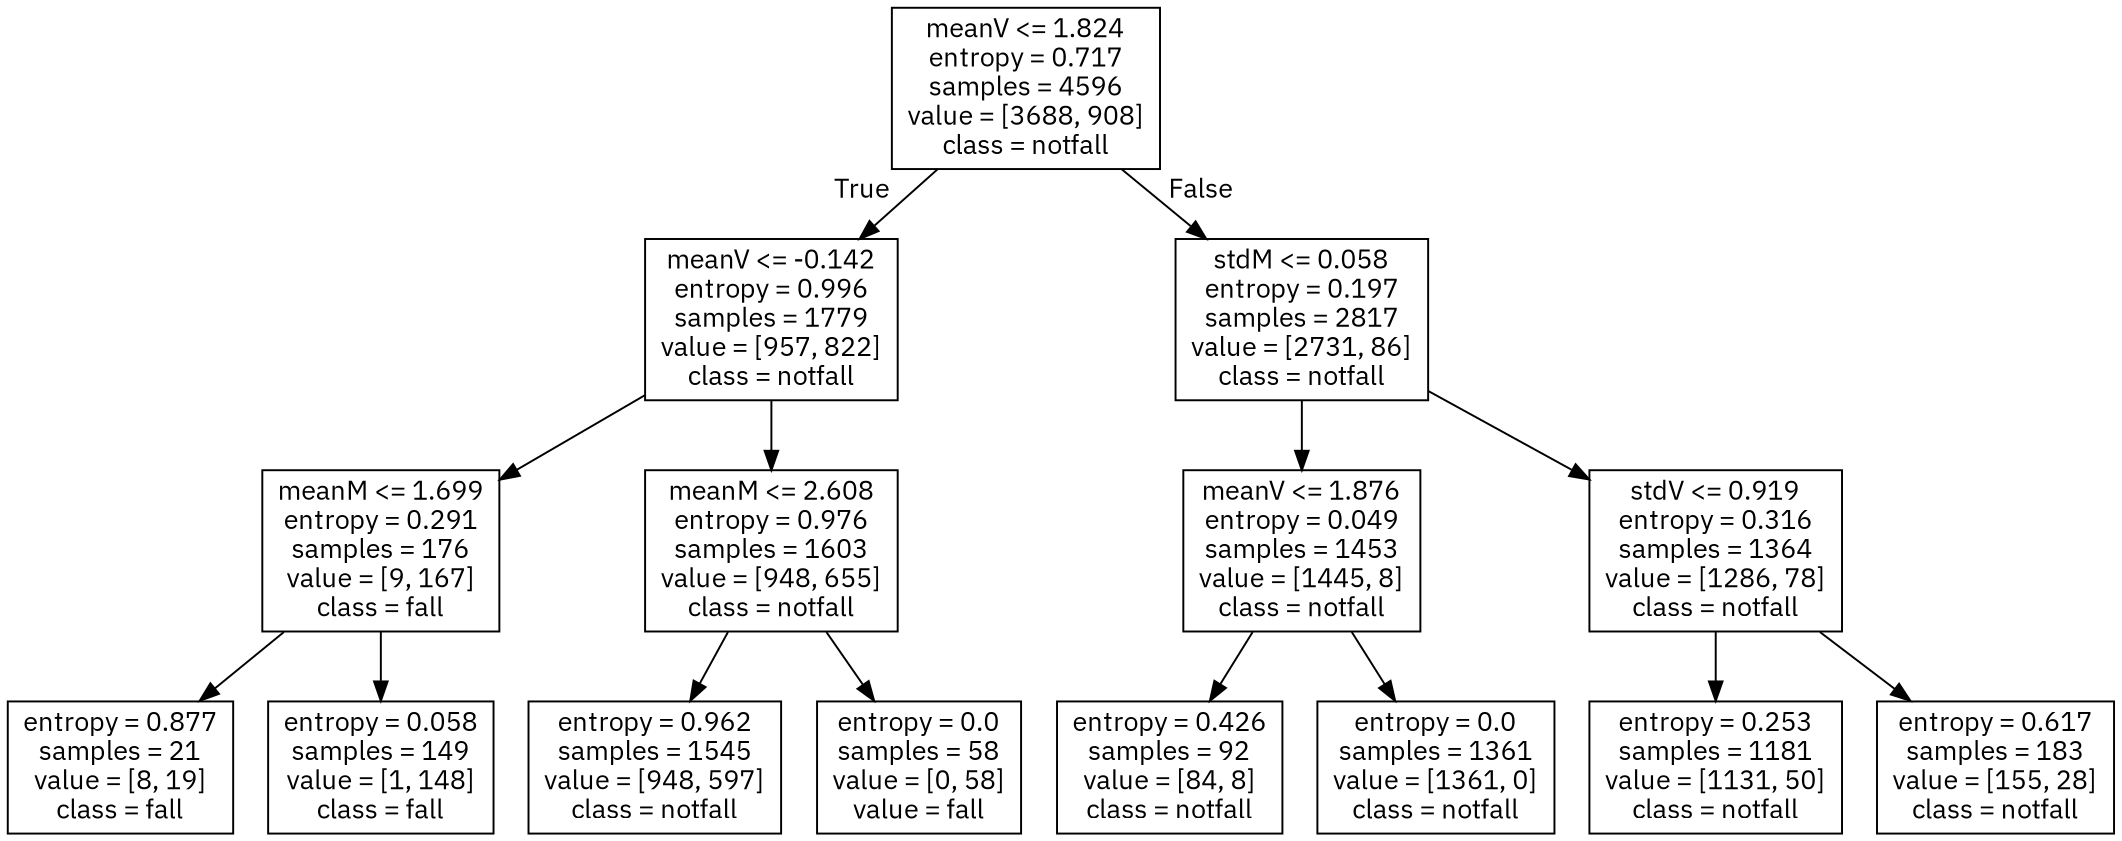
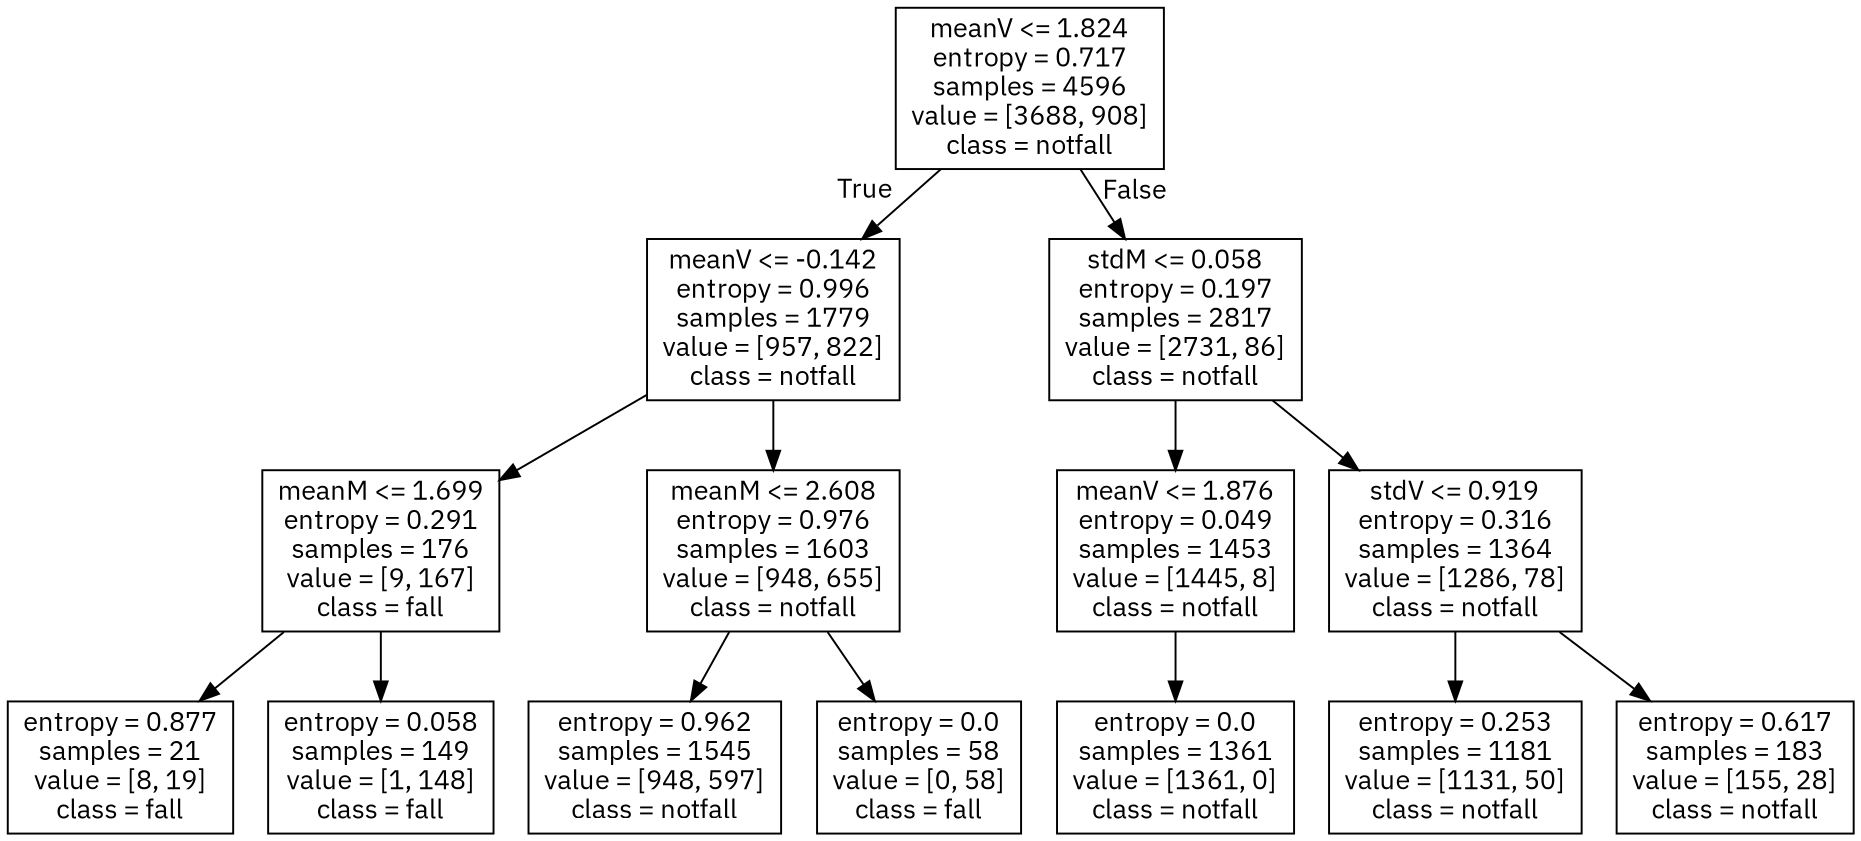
(919, 768) -> (919, 768)
(1170, 768) -> none
